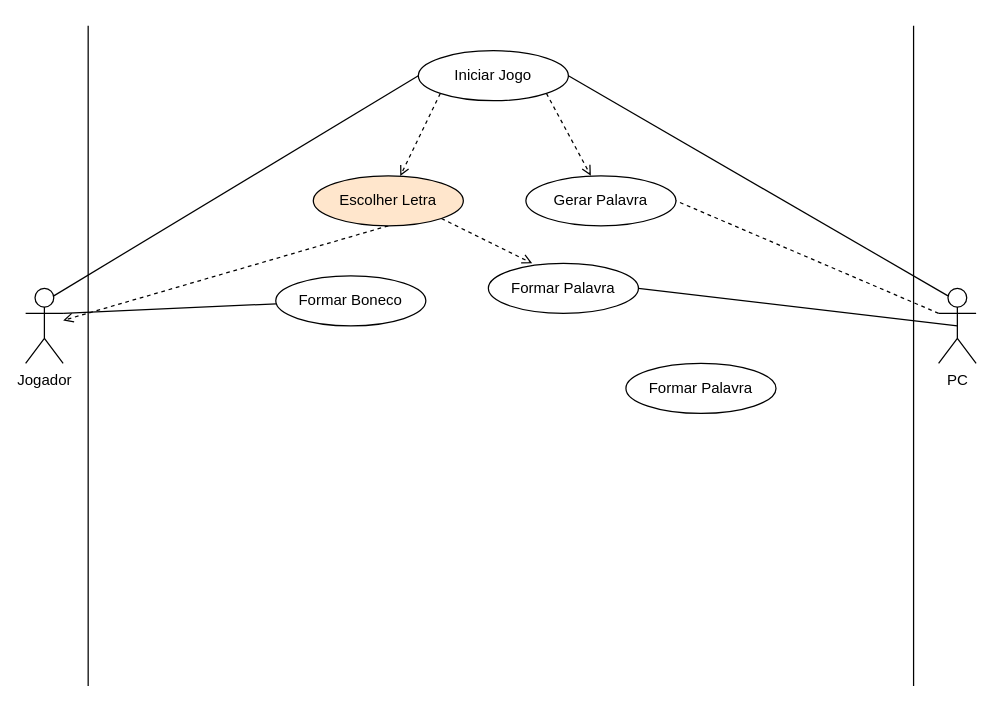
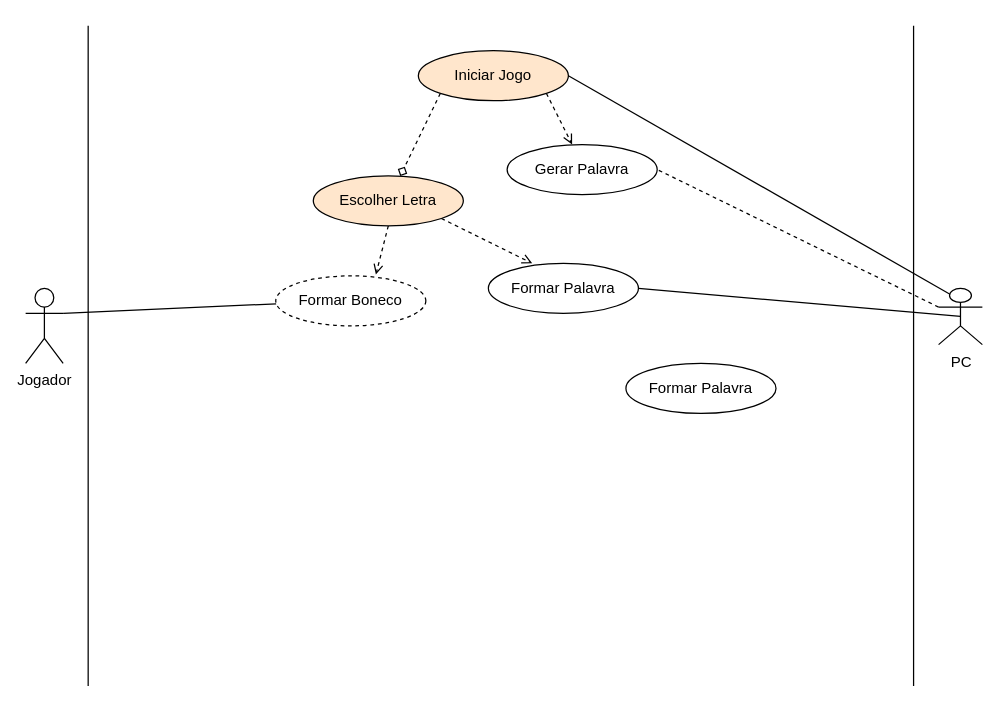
(493, 76) -> (493, 76)
(403, 169) -> (405, 165)
(236, 186) -> none
(601, 201) -> (582, 169)
(243, 268) -> (382, 248)
(351, 301) -> (351, 301)
(957, 326) -> (960, 316)
